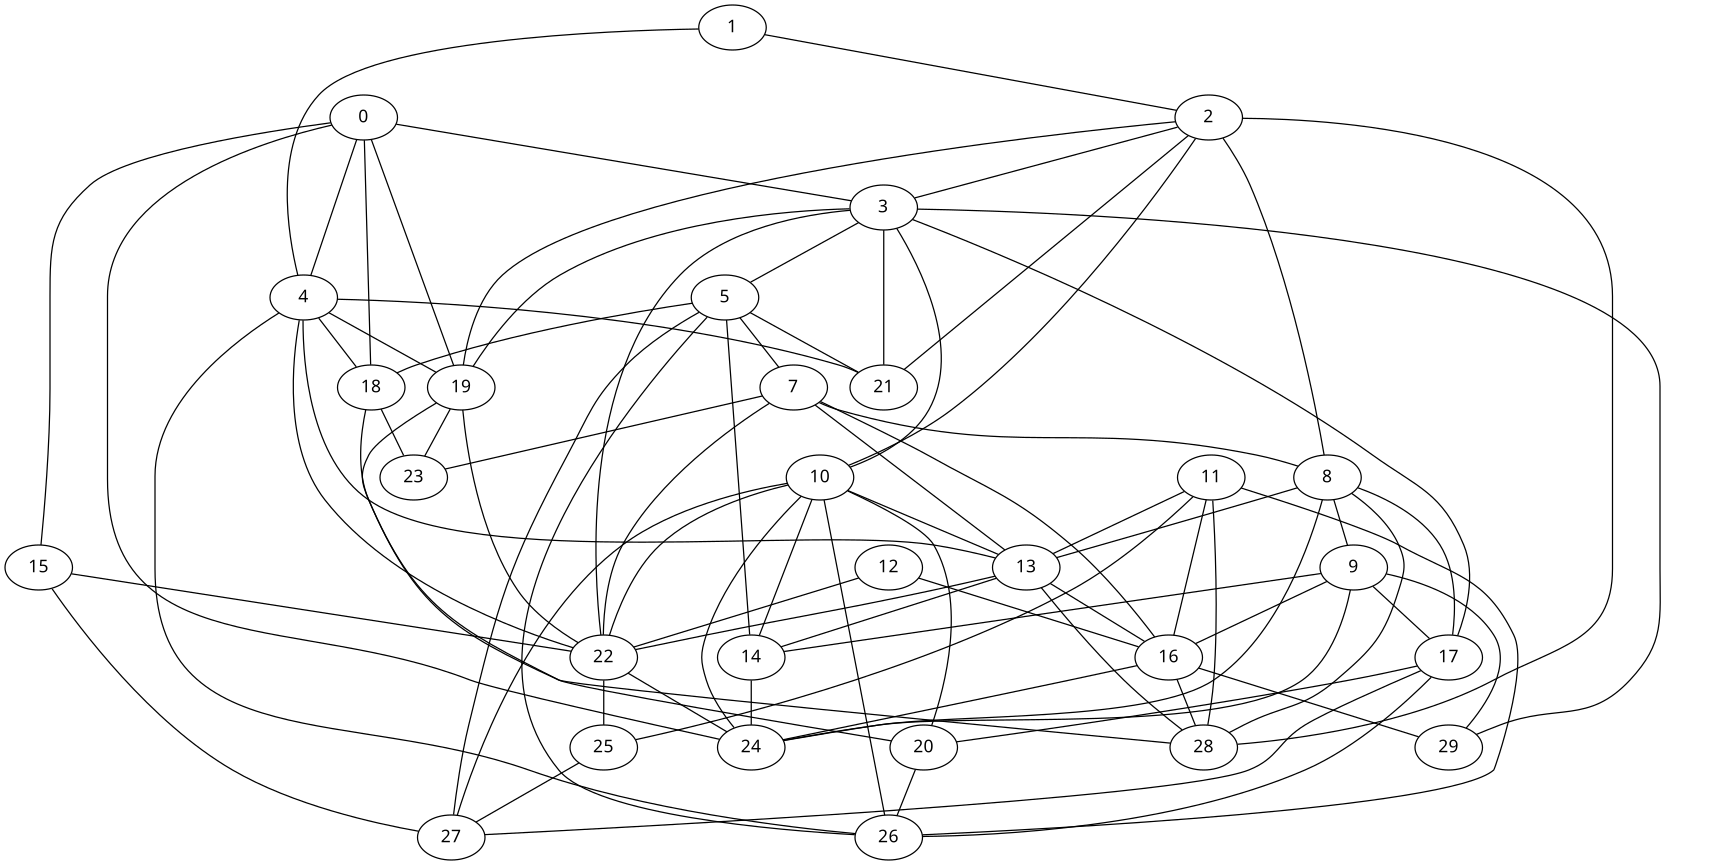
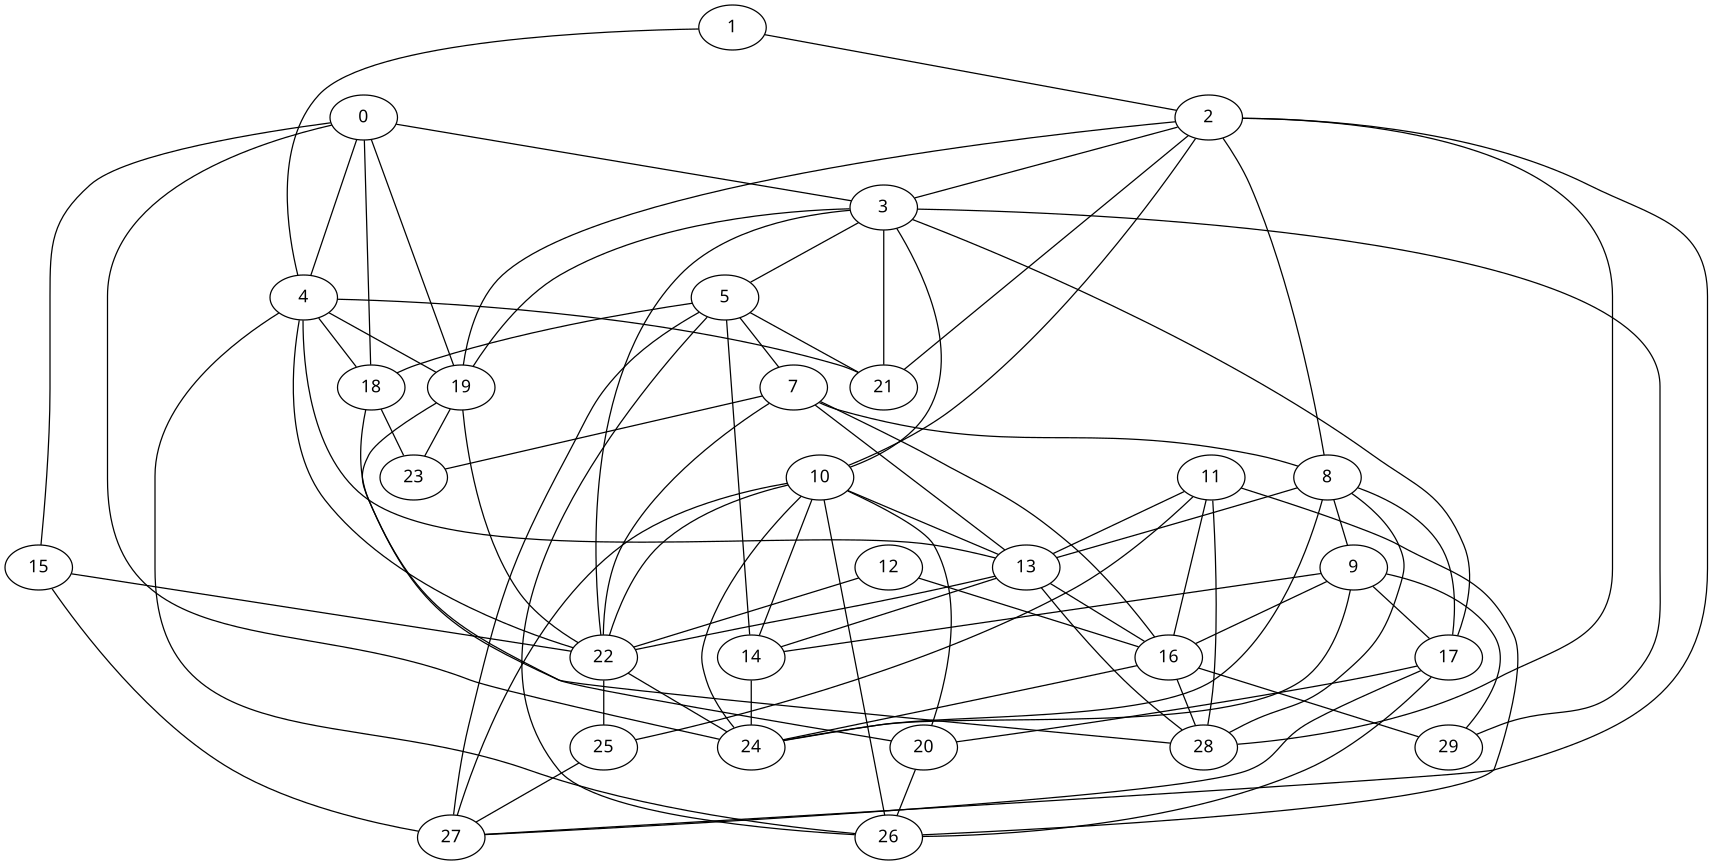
none -> (1548, 753)
